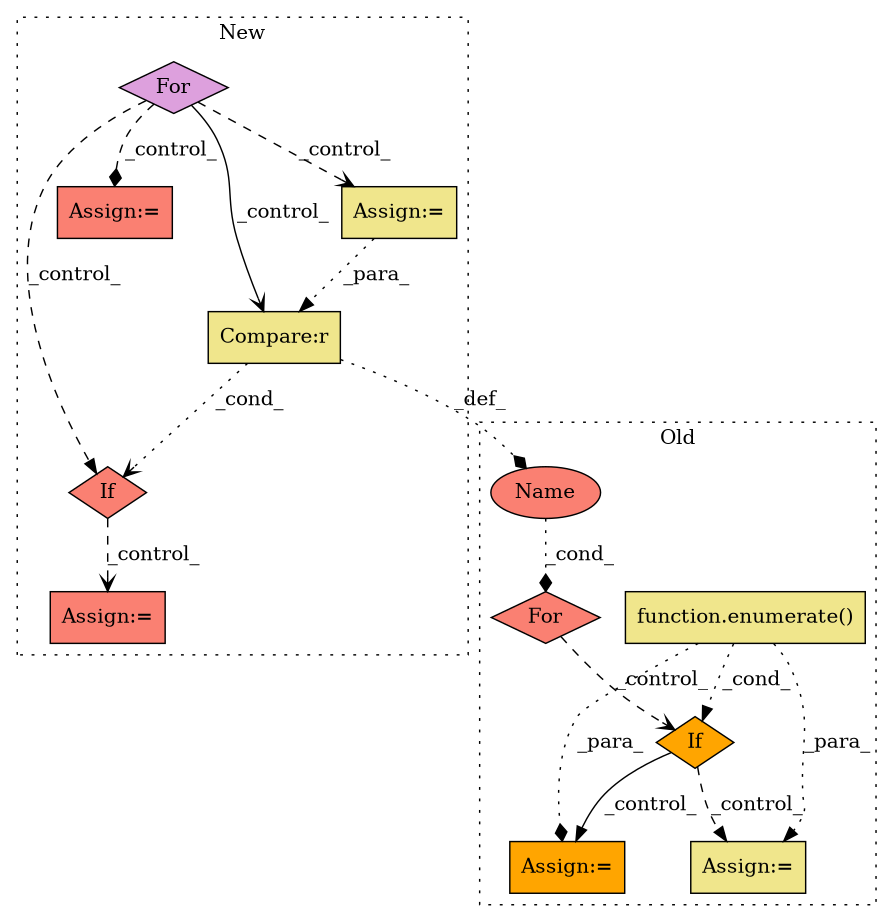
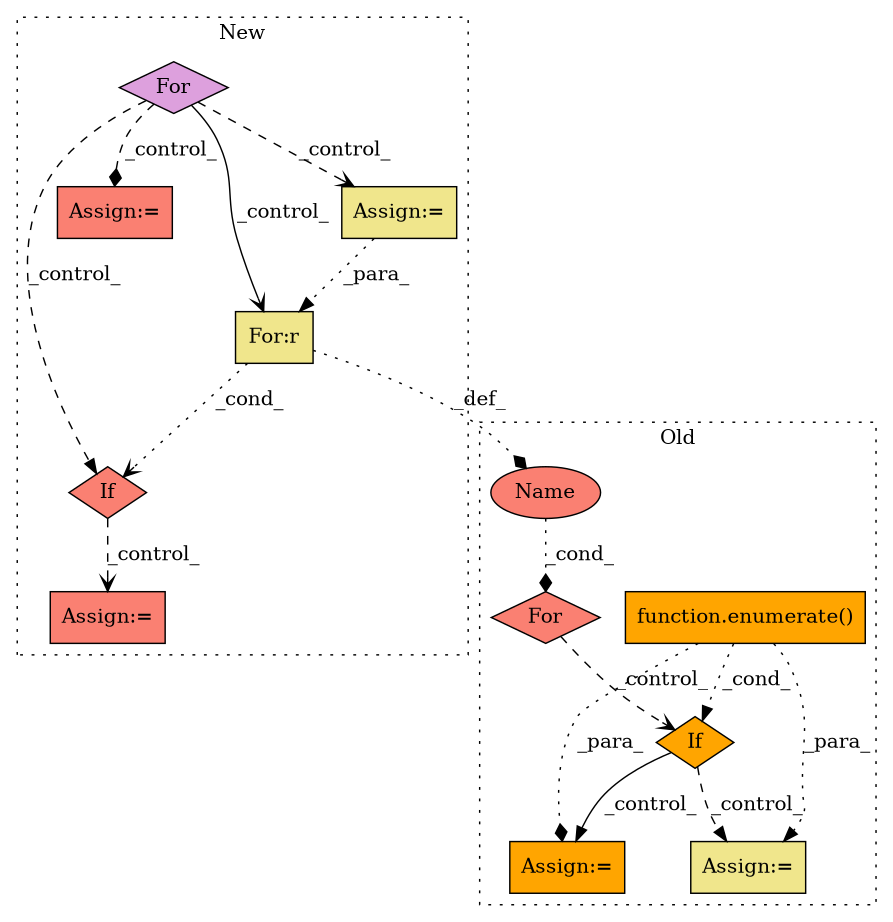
(274, 337) -> (274, 337)
(745, 618) -> (745, 618)
